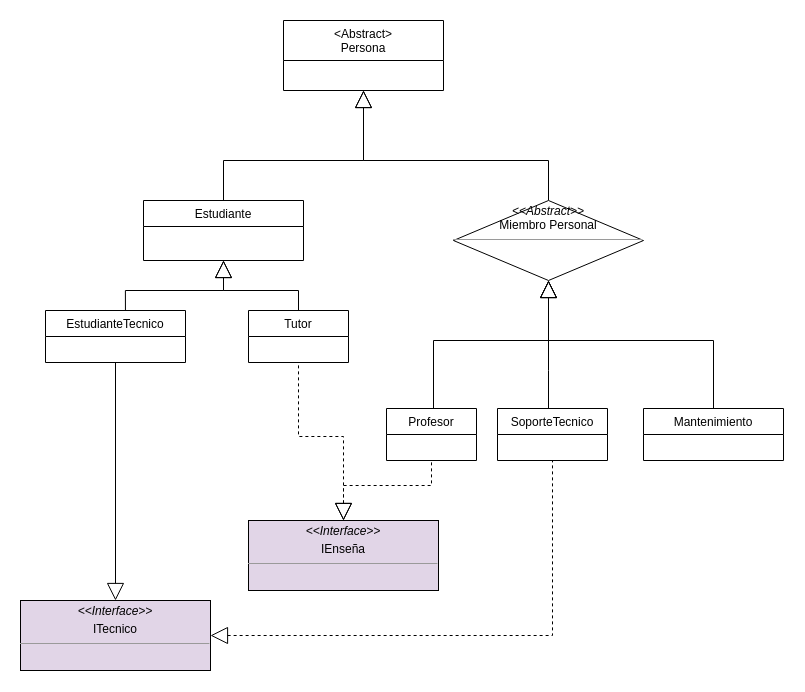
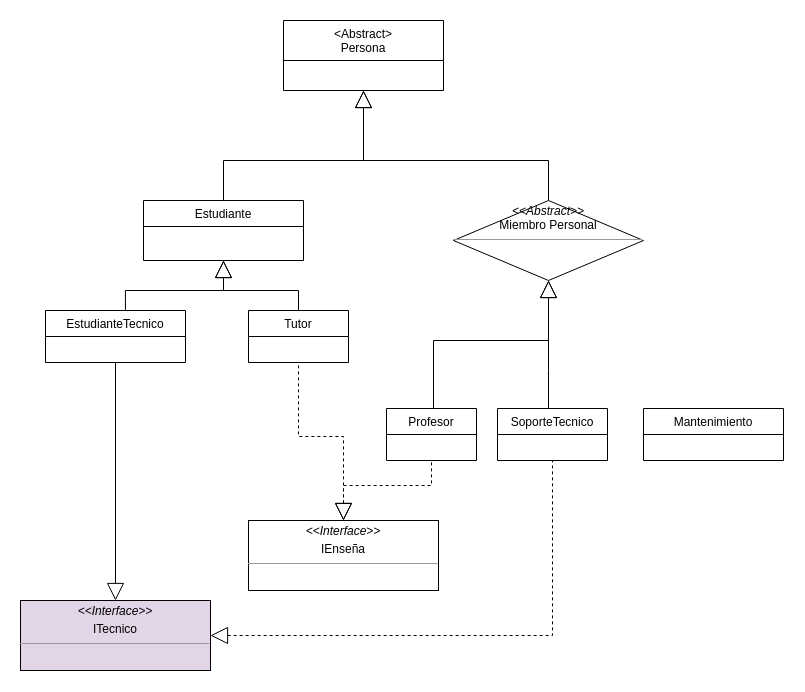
(665, 341) -> none
(344, 556) -> (344, 556)
